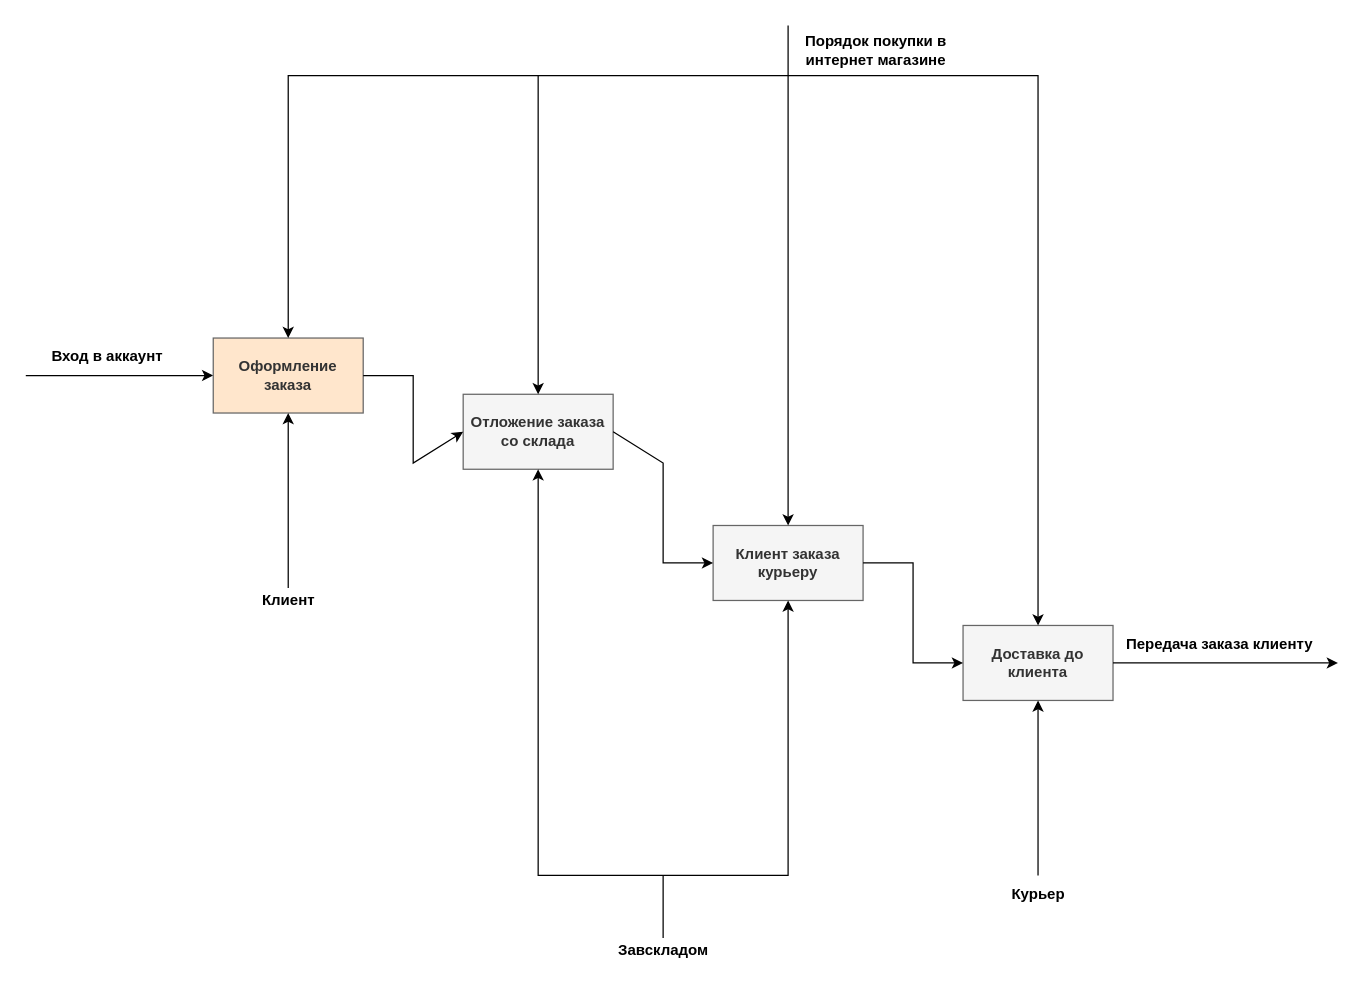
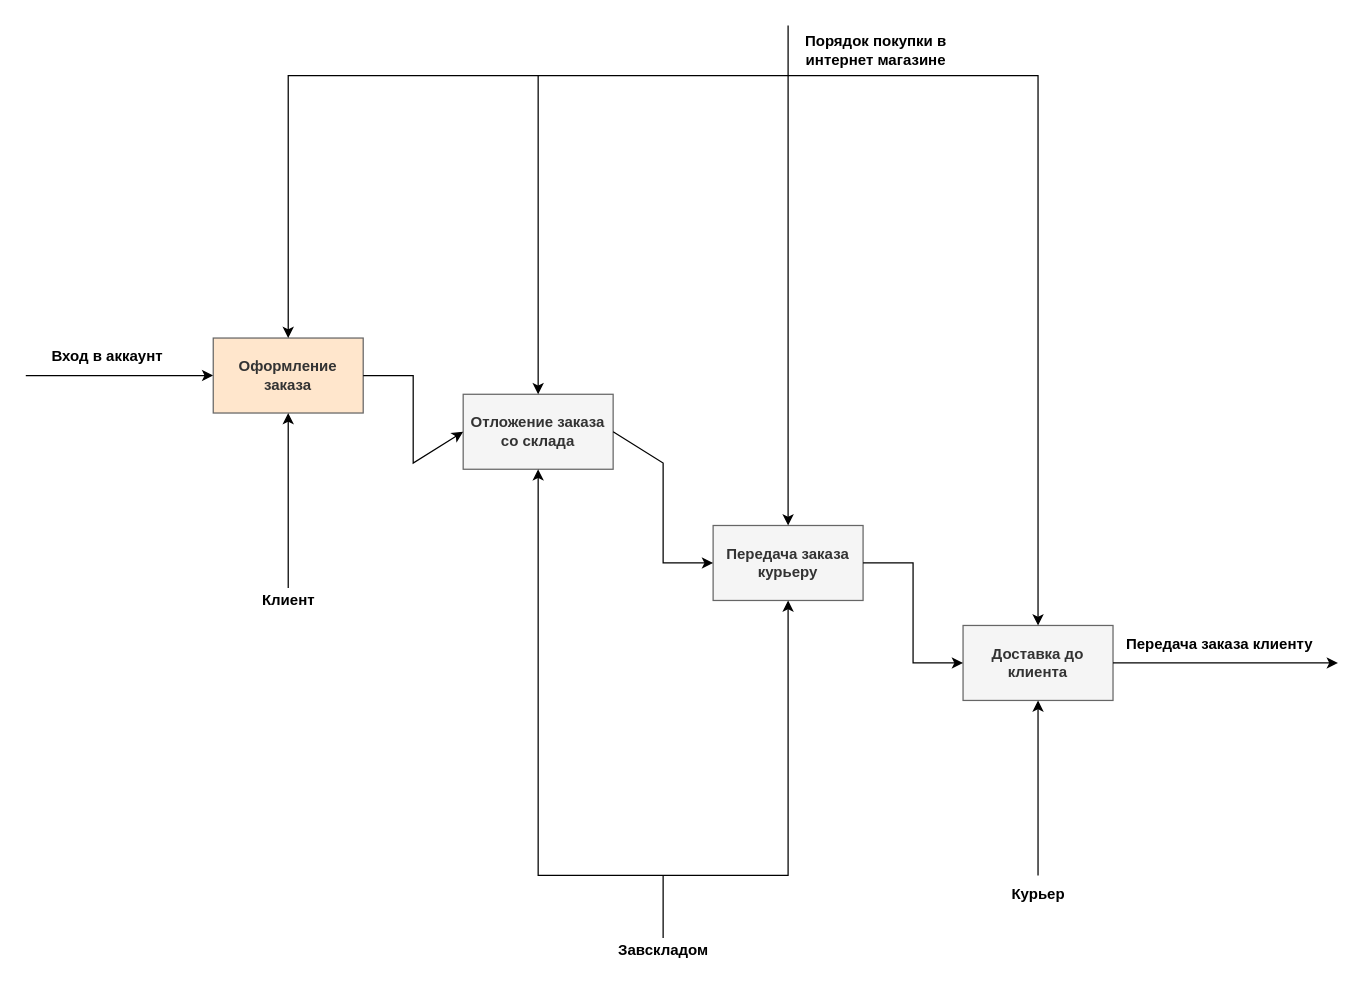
(788, 563) -> (788, 563)
